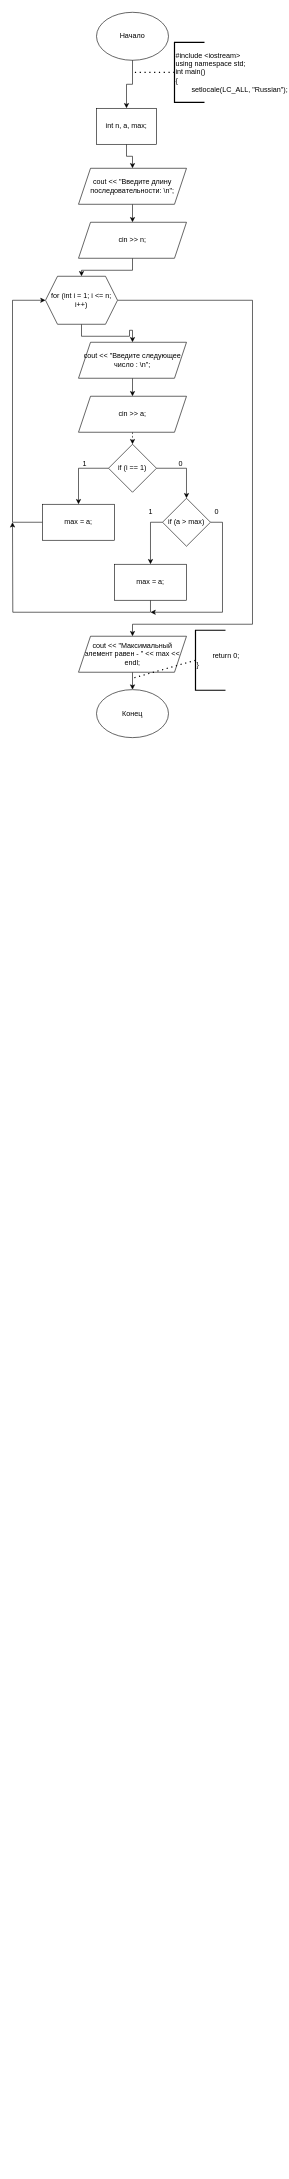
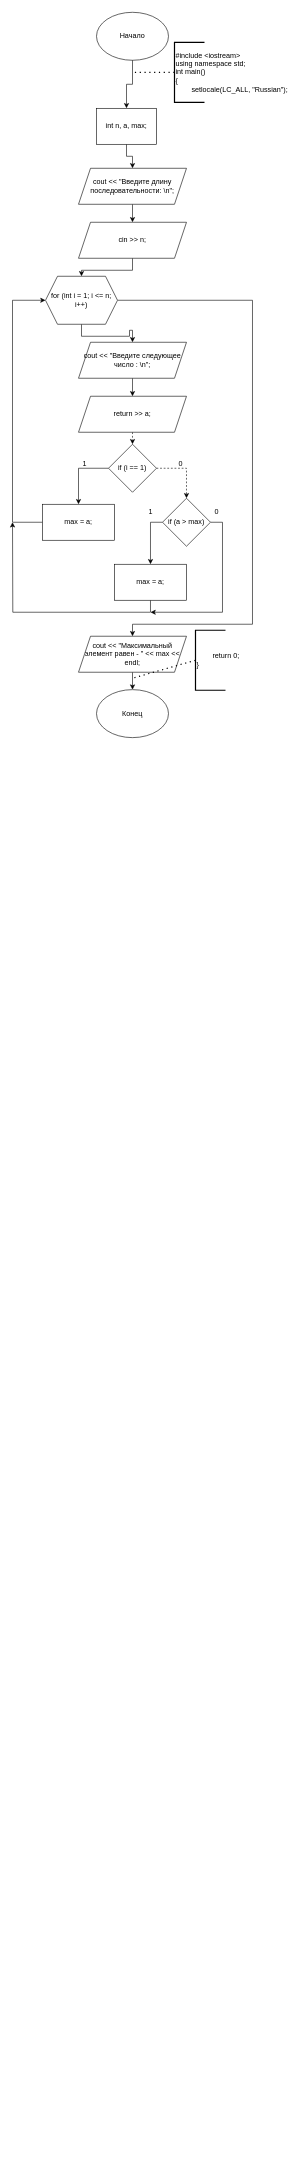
(132, 414) -> (132, 414)
(183, 468) -> (183, 468)
